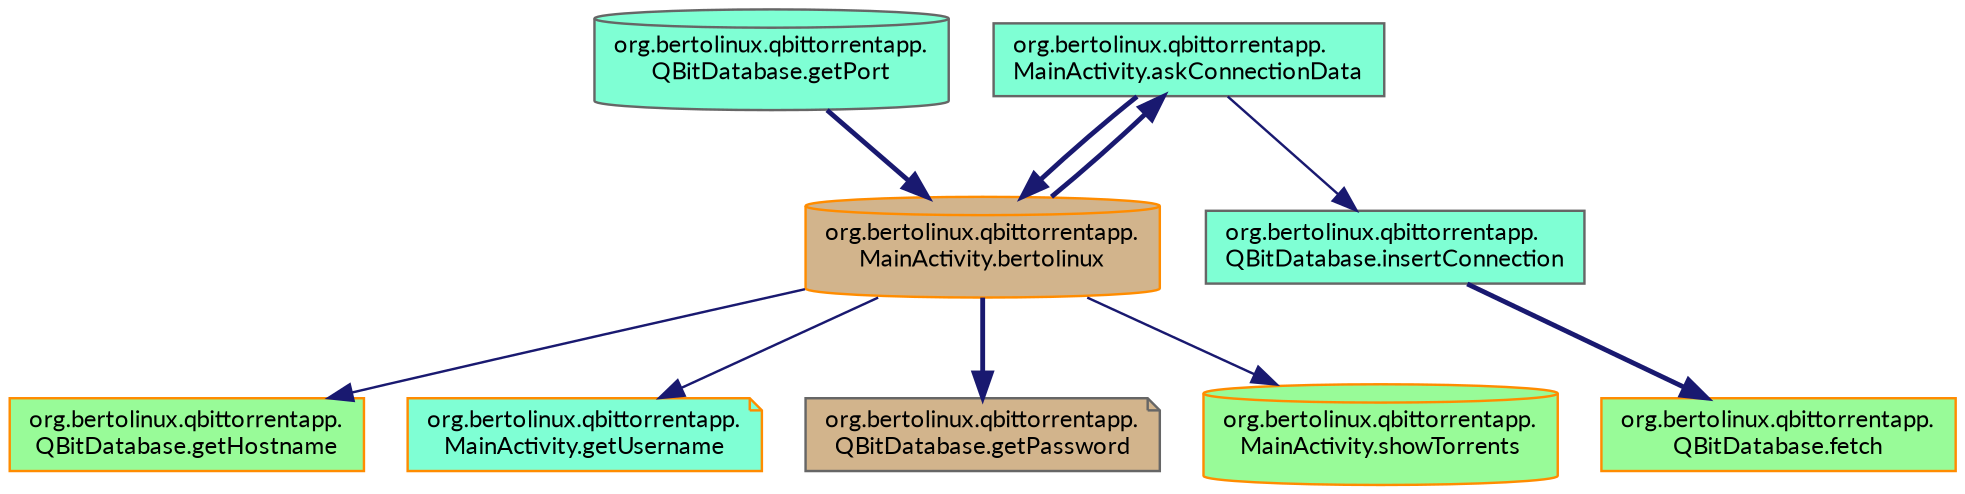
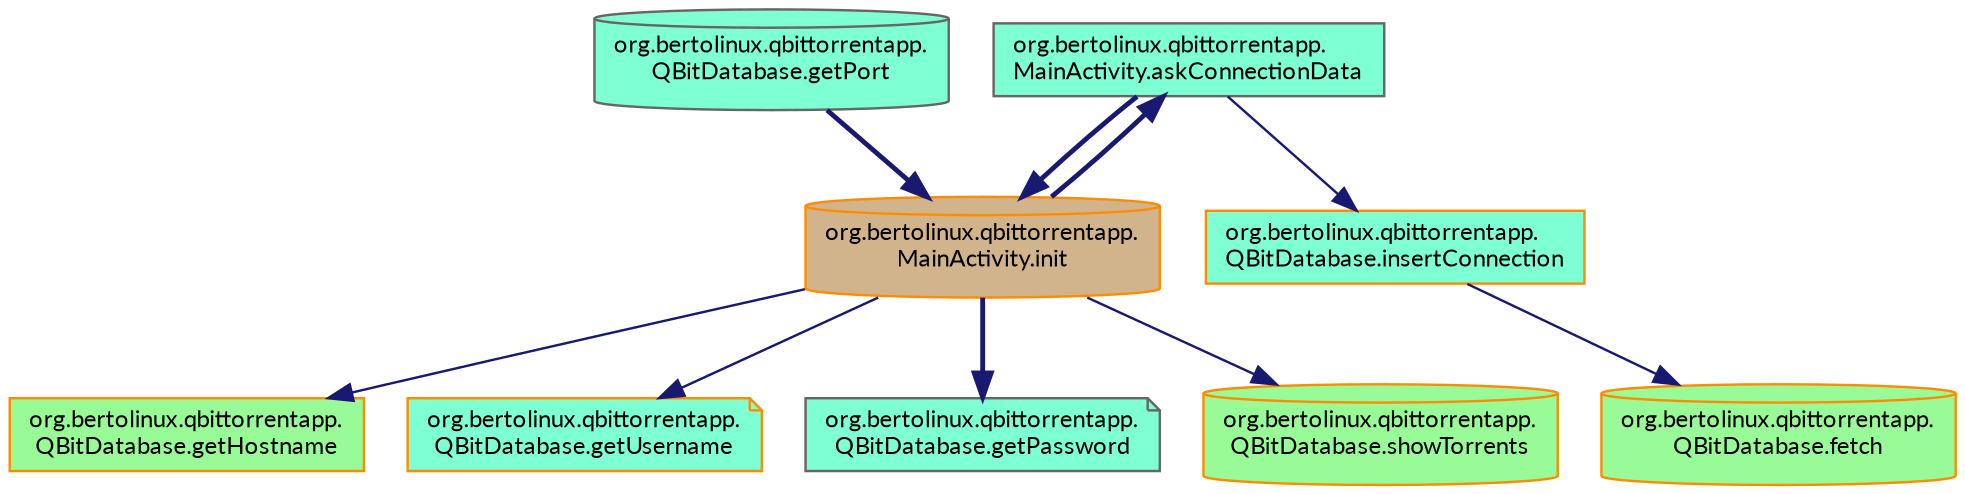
(983, 247) -> (983, 247)
(1395, 247) -> (1395, 247)
(1576, 336) -> (1562, 329)
(585, 435) -> (585, 435)
(983, 435) -> (983, 435)
(1381, 435) -> (1381, 435)
(1779, 435) -> (1779, 435)
